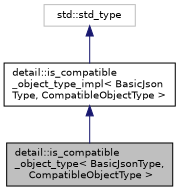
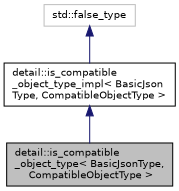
(90, 15) -> (90, 15)
